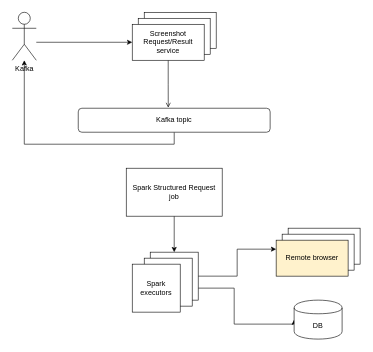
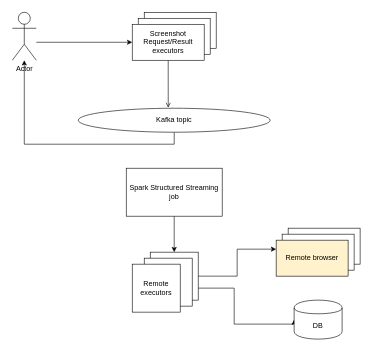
(168, 42) -> (168, 42)
(25, 69) -> (25, 69)
(174, 120) -> (174, 120)
(174, 192) -> (174, 192)
(156, 288) -> (156, 288)
